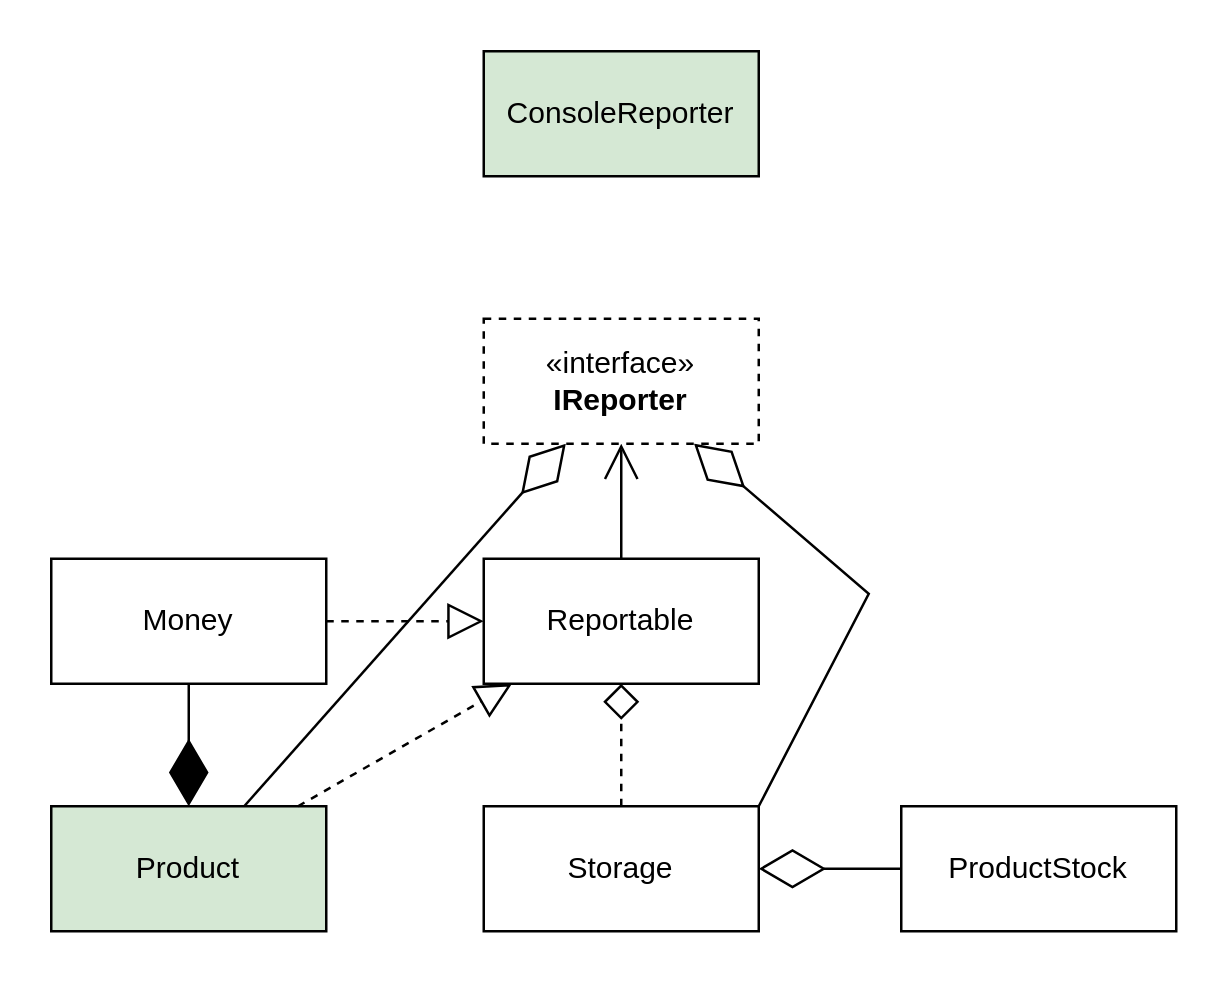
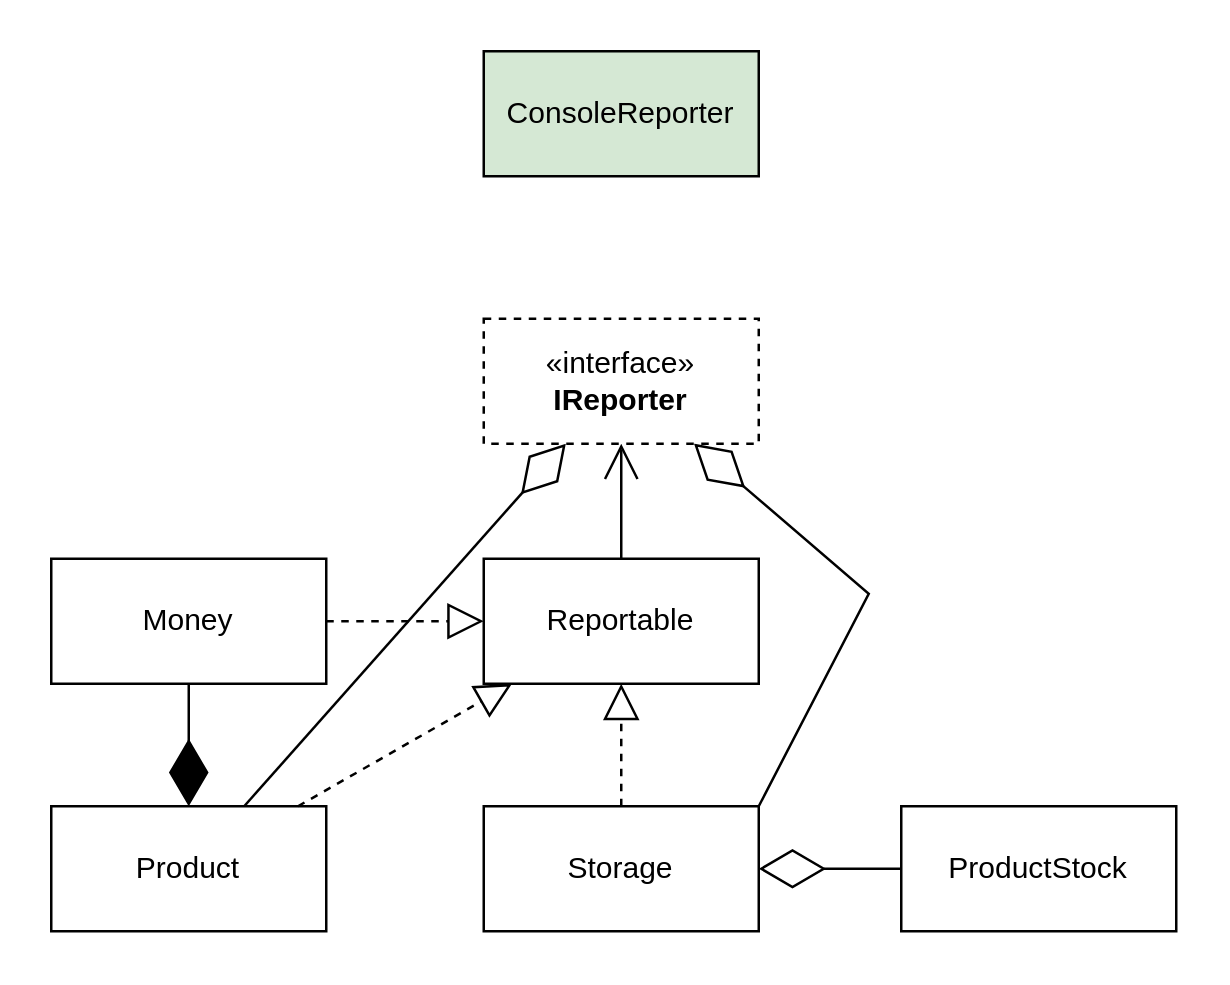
(621, 720) -> (621, 720)
(189, 869) -> (189, 869)
